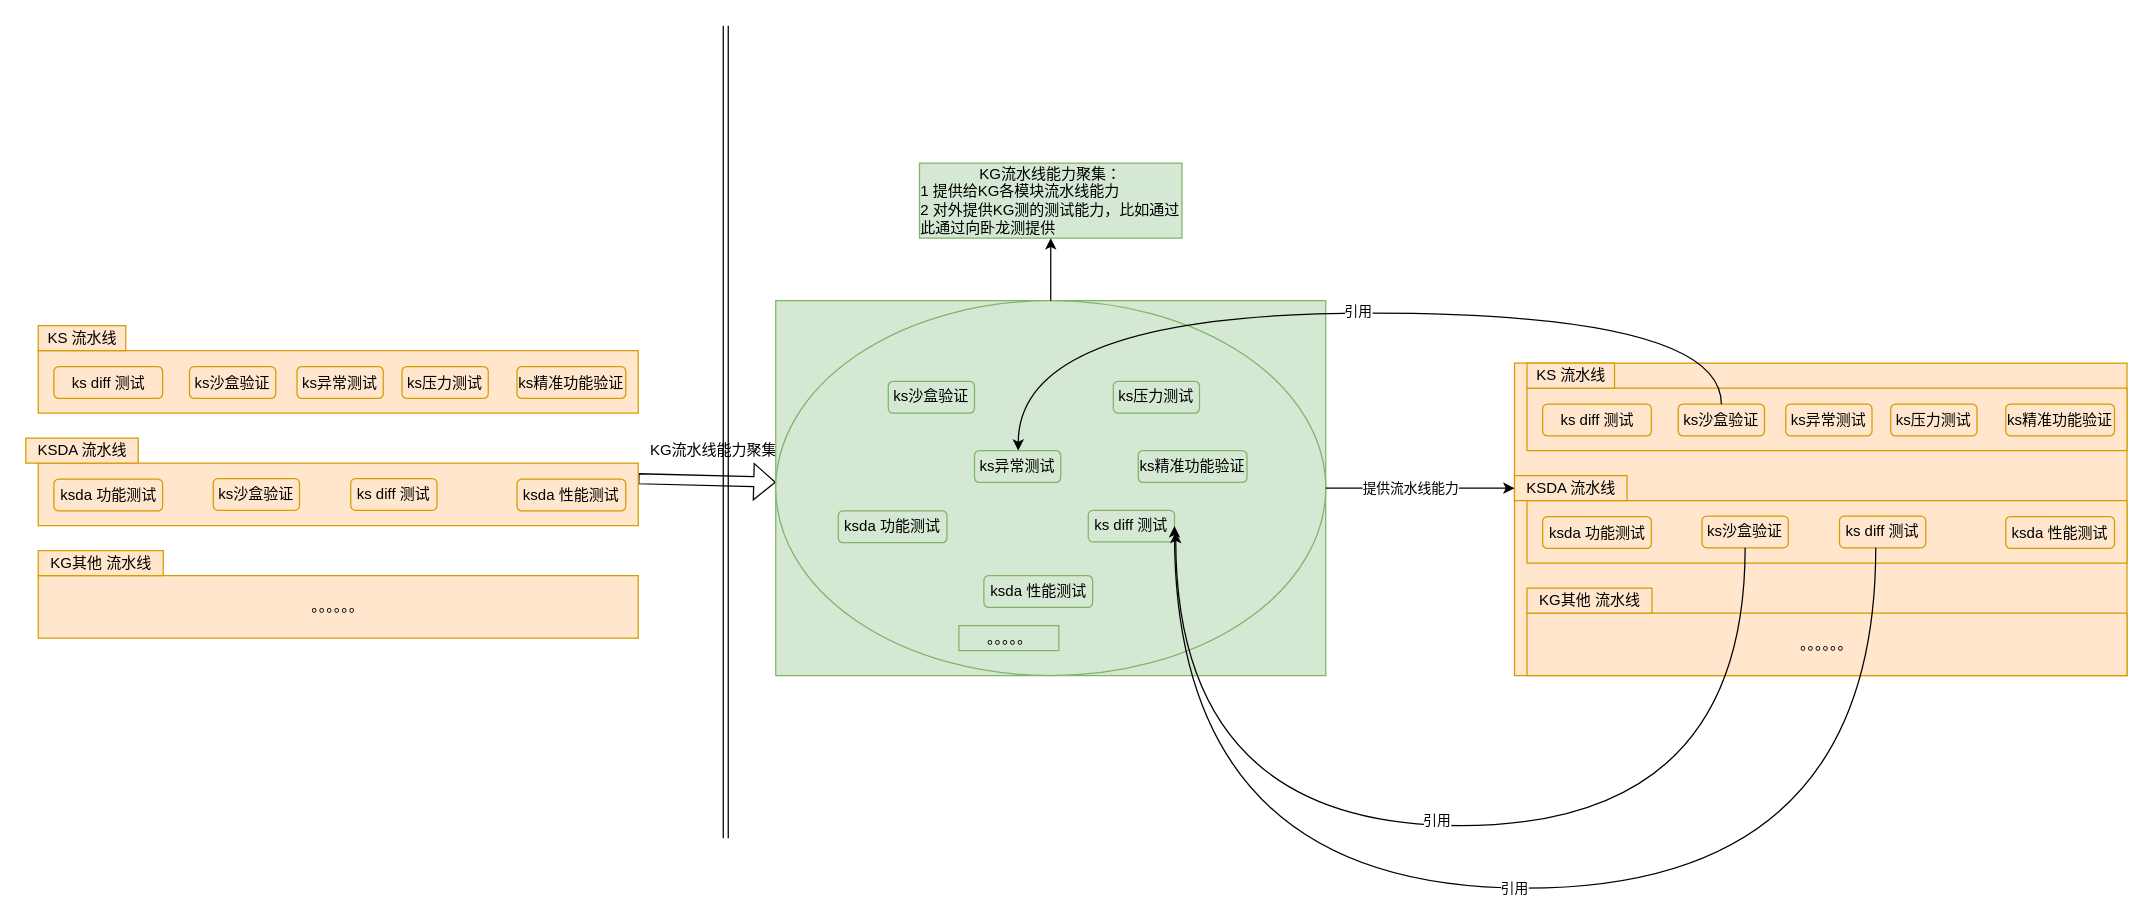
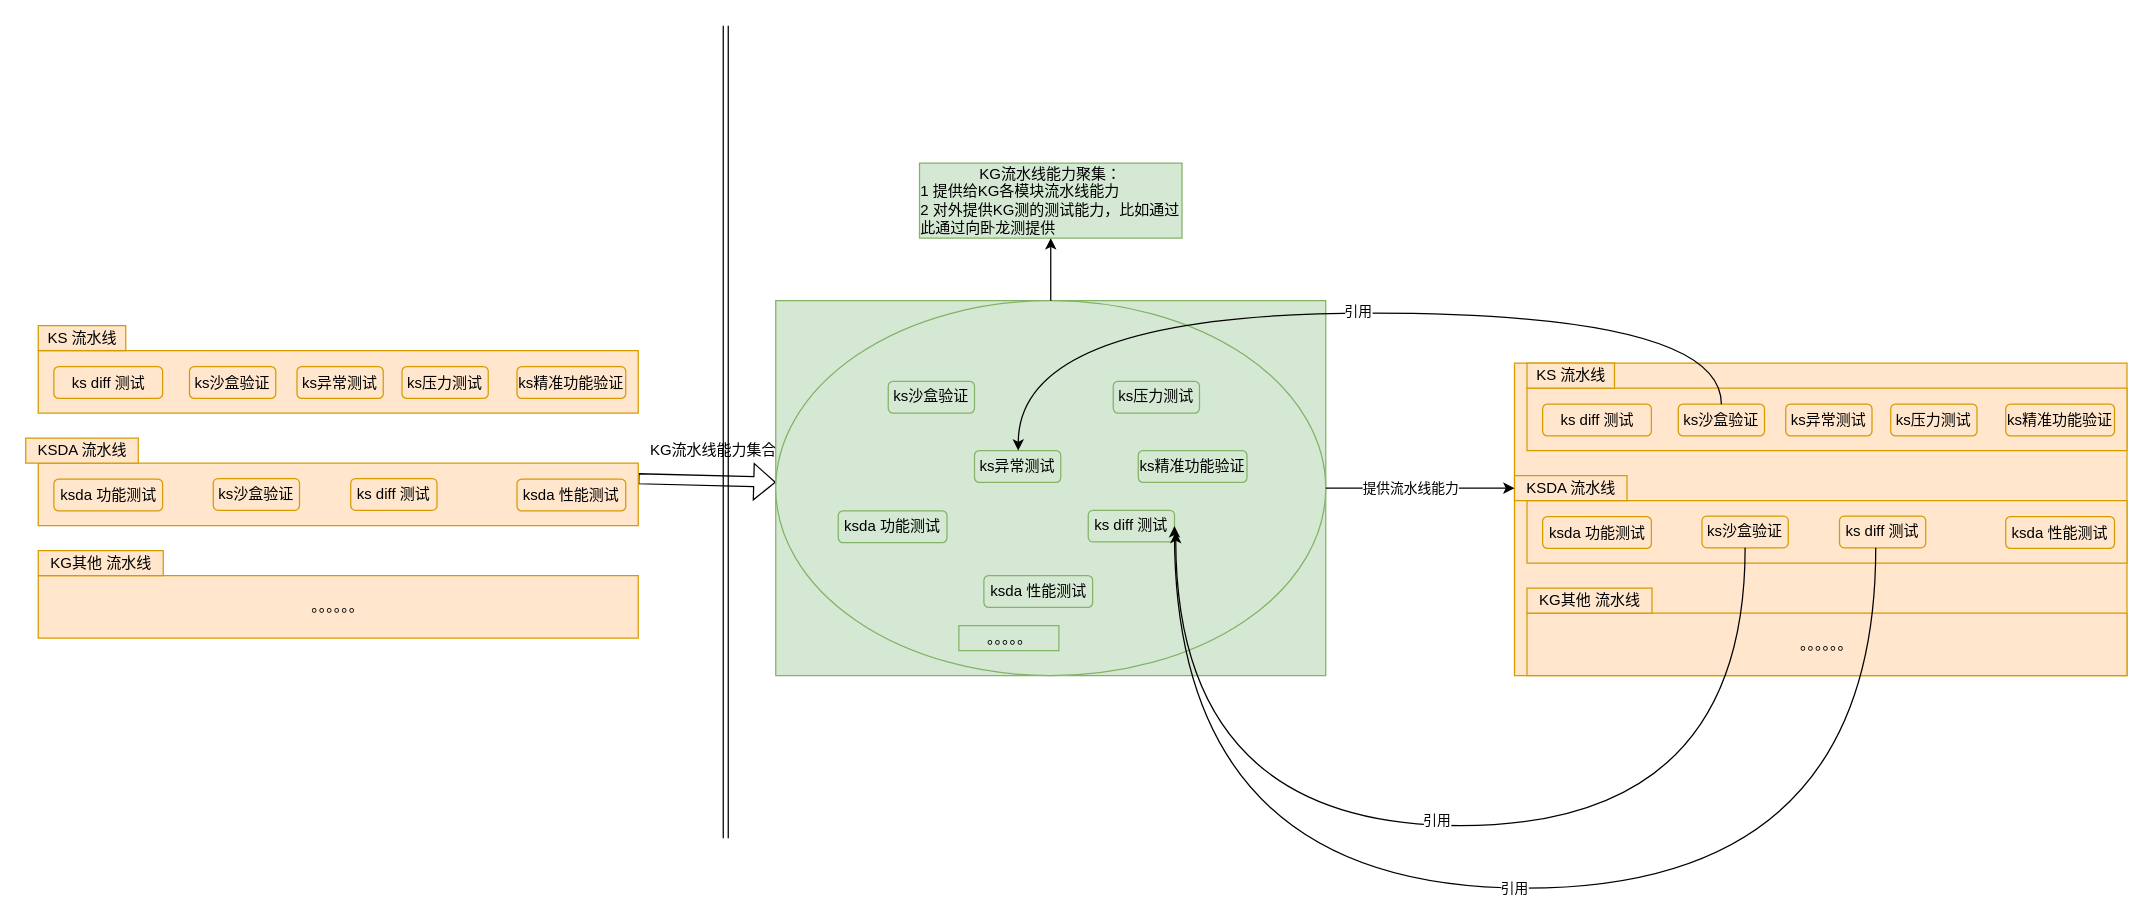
(714, 451) -> (714, 451)
